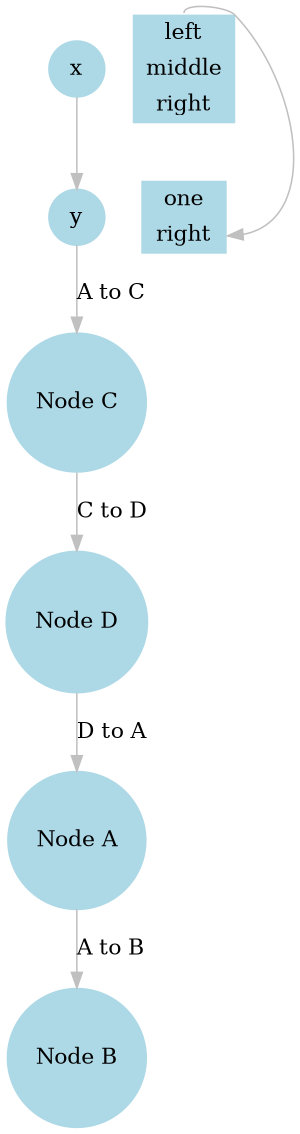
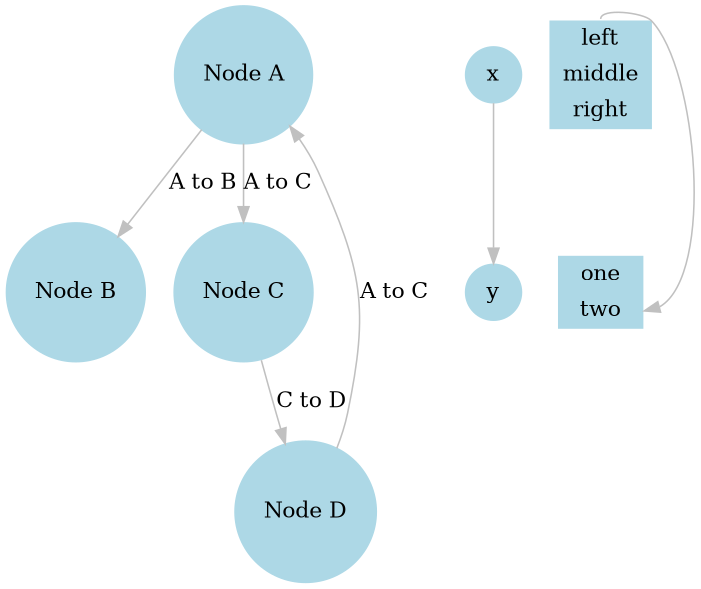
(184, 234) -> (601, 309)
(77, 281) -> (244, 175)
(112, 732) -> (394, 292)
